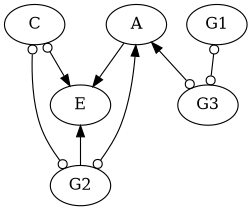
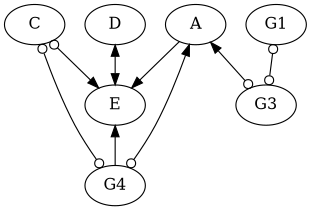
none -> (115, 25)
(80, 186) -> (115, 186)
